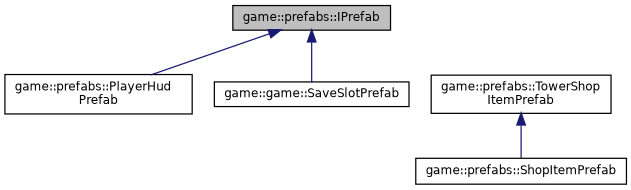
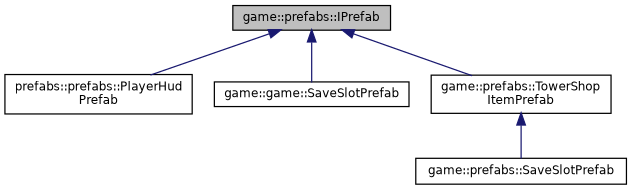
none -> (413, 55)
(99, 94) -> (99, 94)
(521, 171) -> (521, 171)
